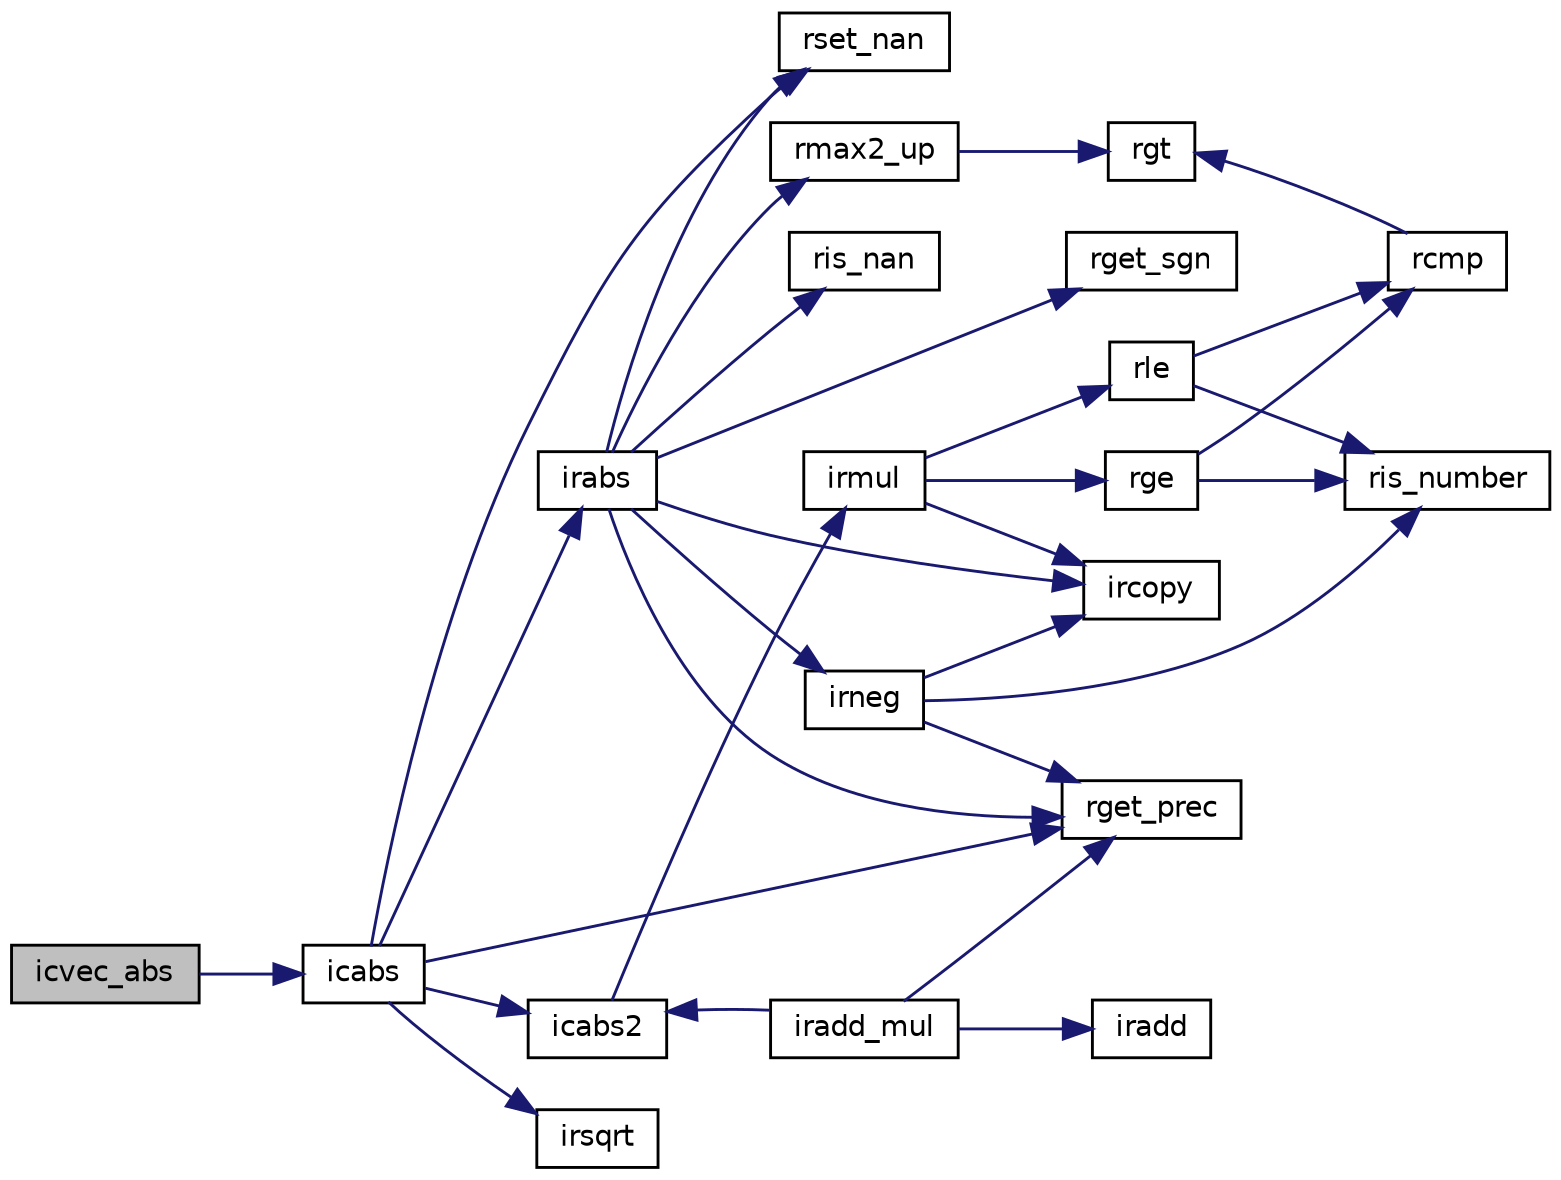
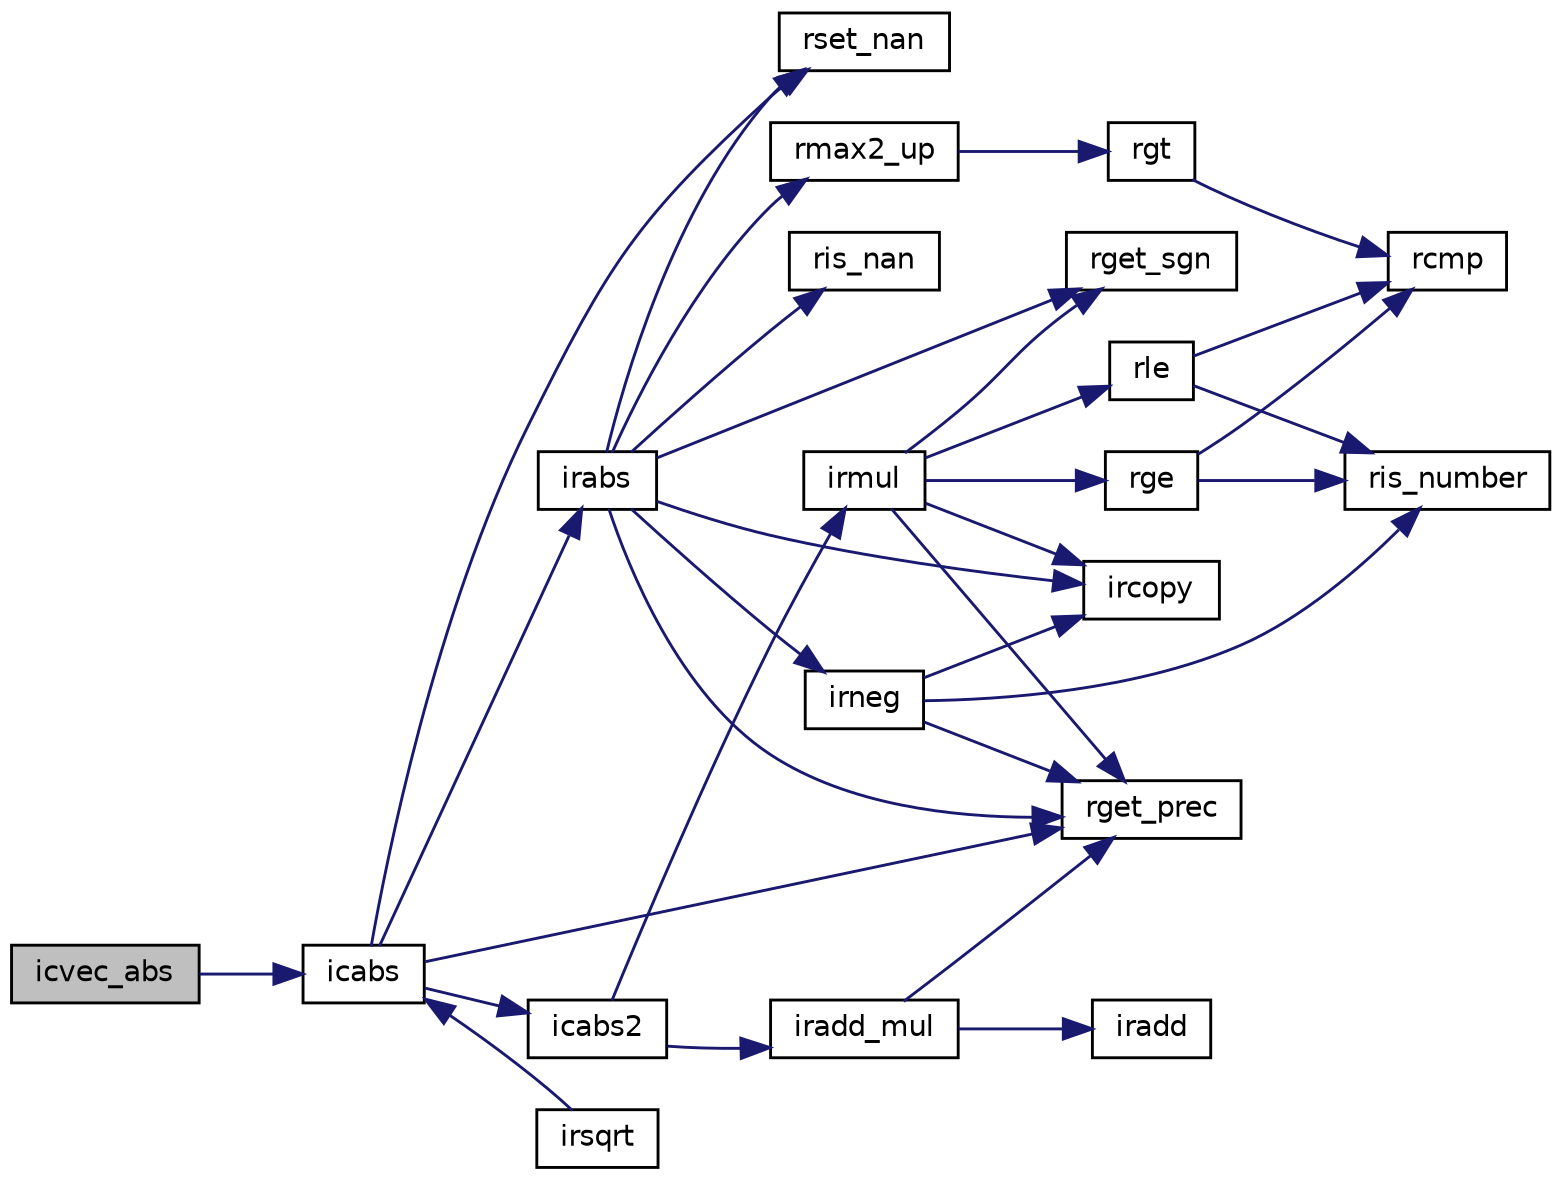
(1317, 194) -> (1275, 216)
none -> (992, 380)
none -> (993, 628)
(733, 1009) -> (704, 1048)
(448, 1052) -> (513, 1061)
